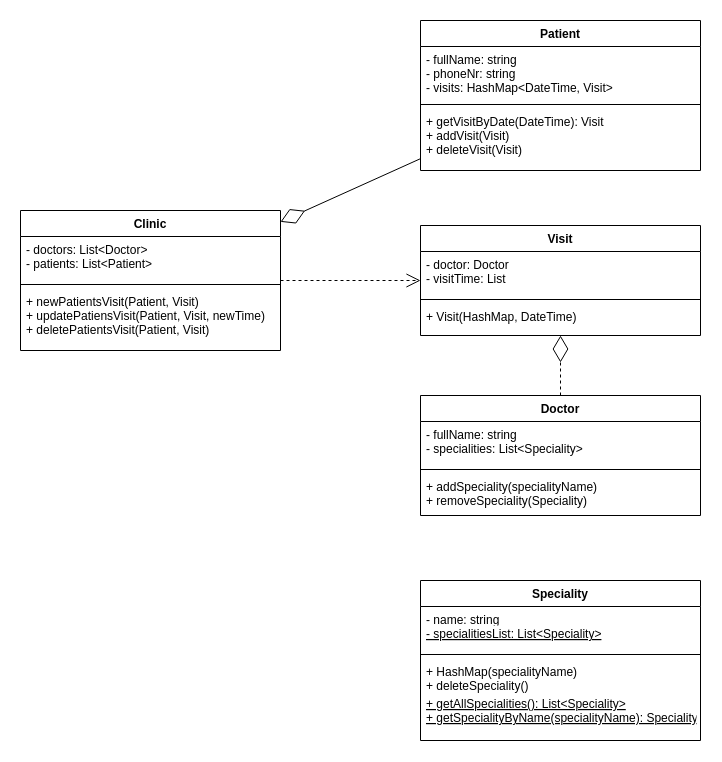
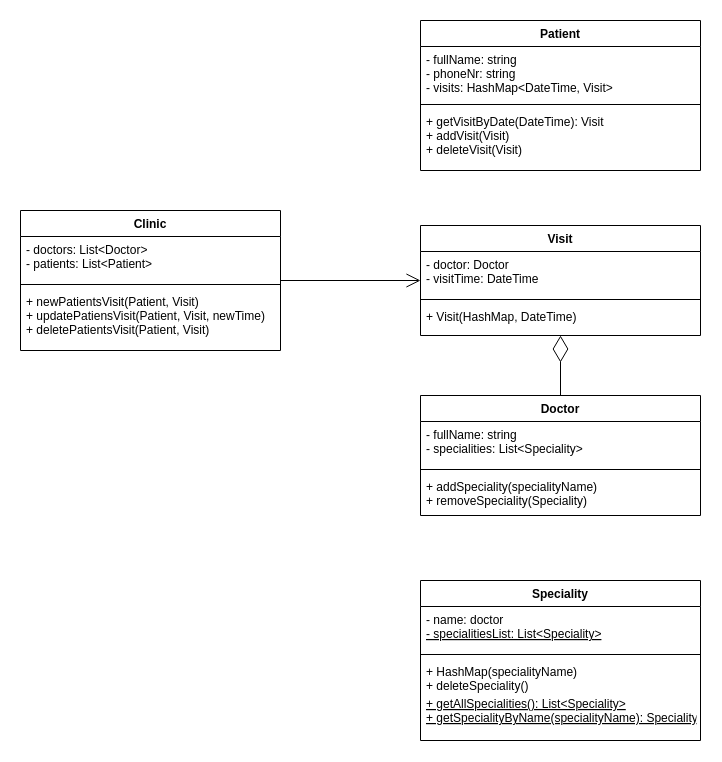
(361, 186) -> none
(475, 265) -> (475, 265)
(350, 281) -> (350, 281)
(561, 378) -> (561, 378)
(467, 620) -> (468, 620)
